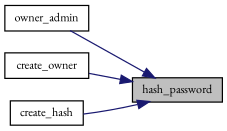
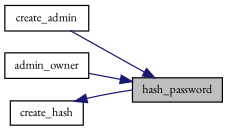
(47, 18) -> (47, 18)
(47, 66) -> (47, 66)
(111, 110) -> (110, 94)
